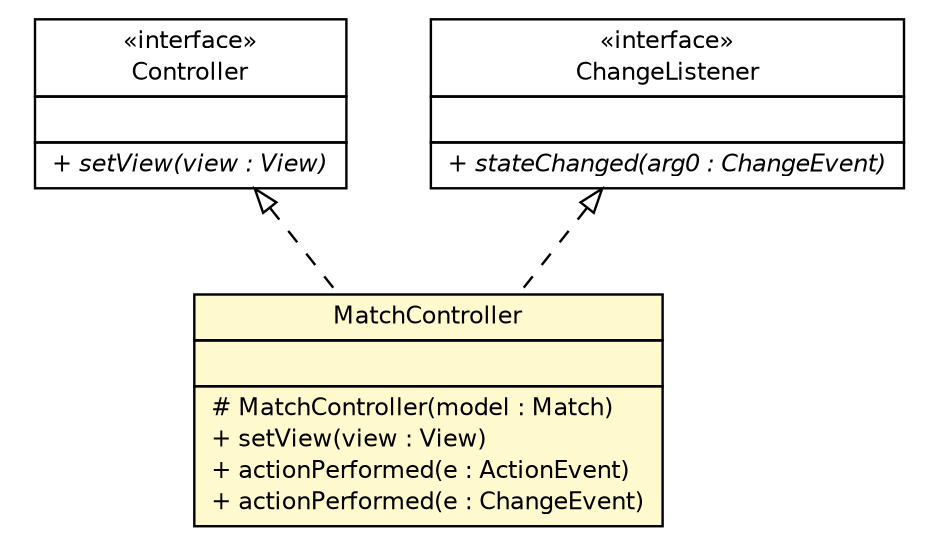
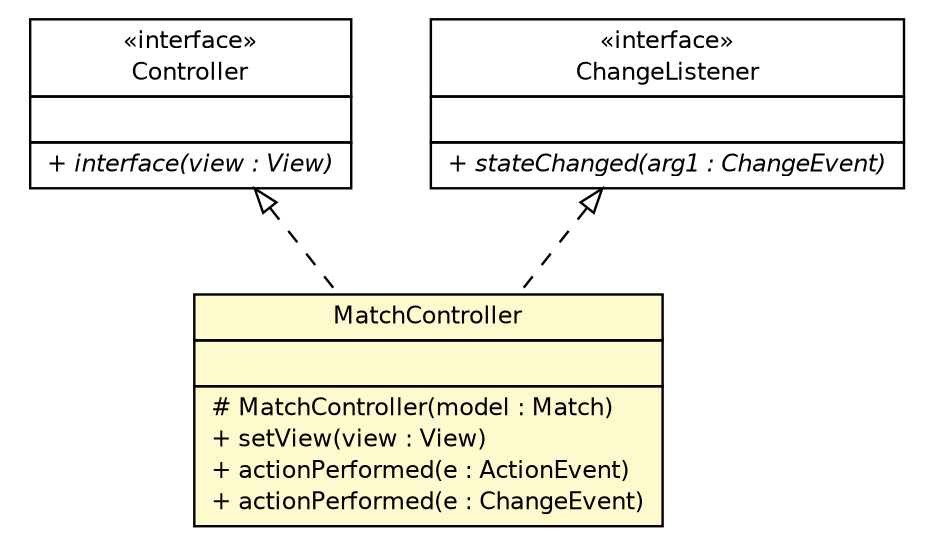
(191, 164) -> (191, 164)
(667, 164) -> (667, 164)
